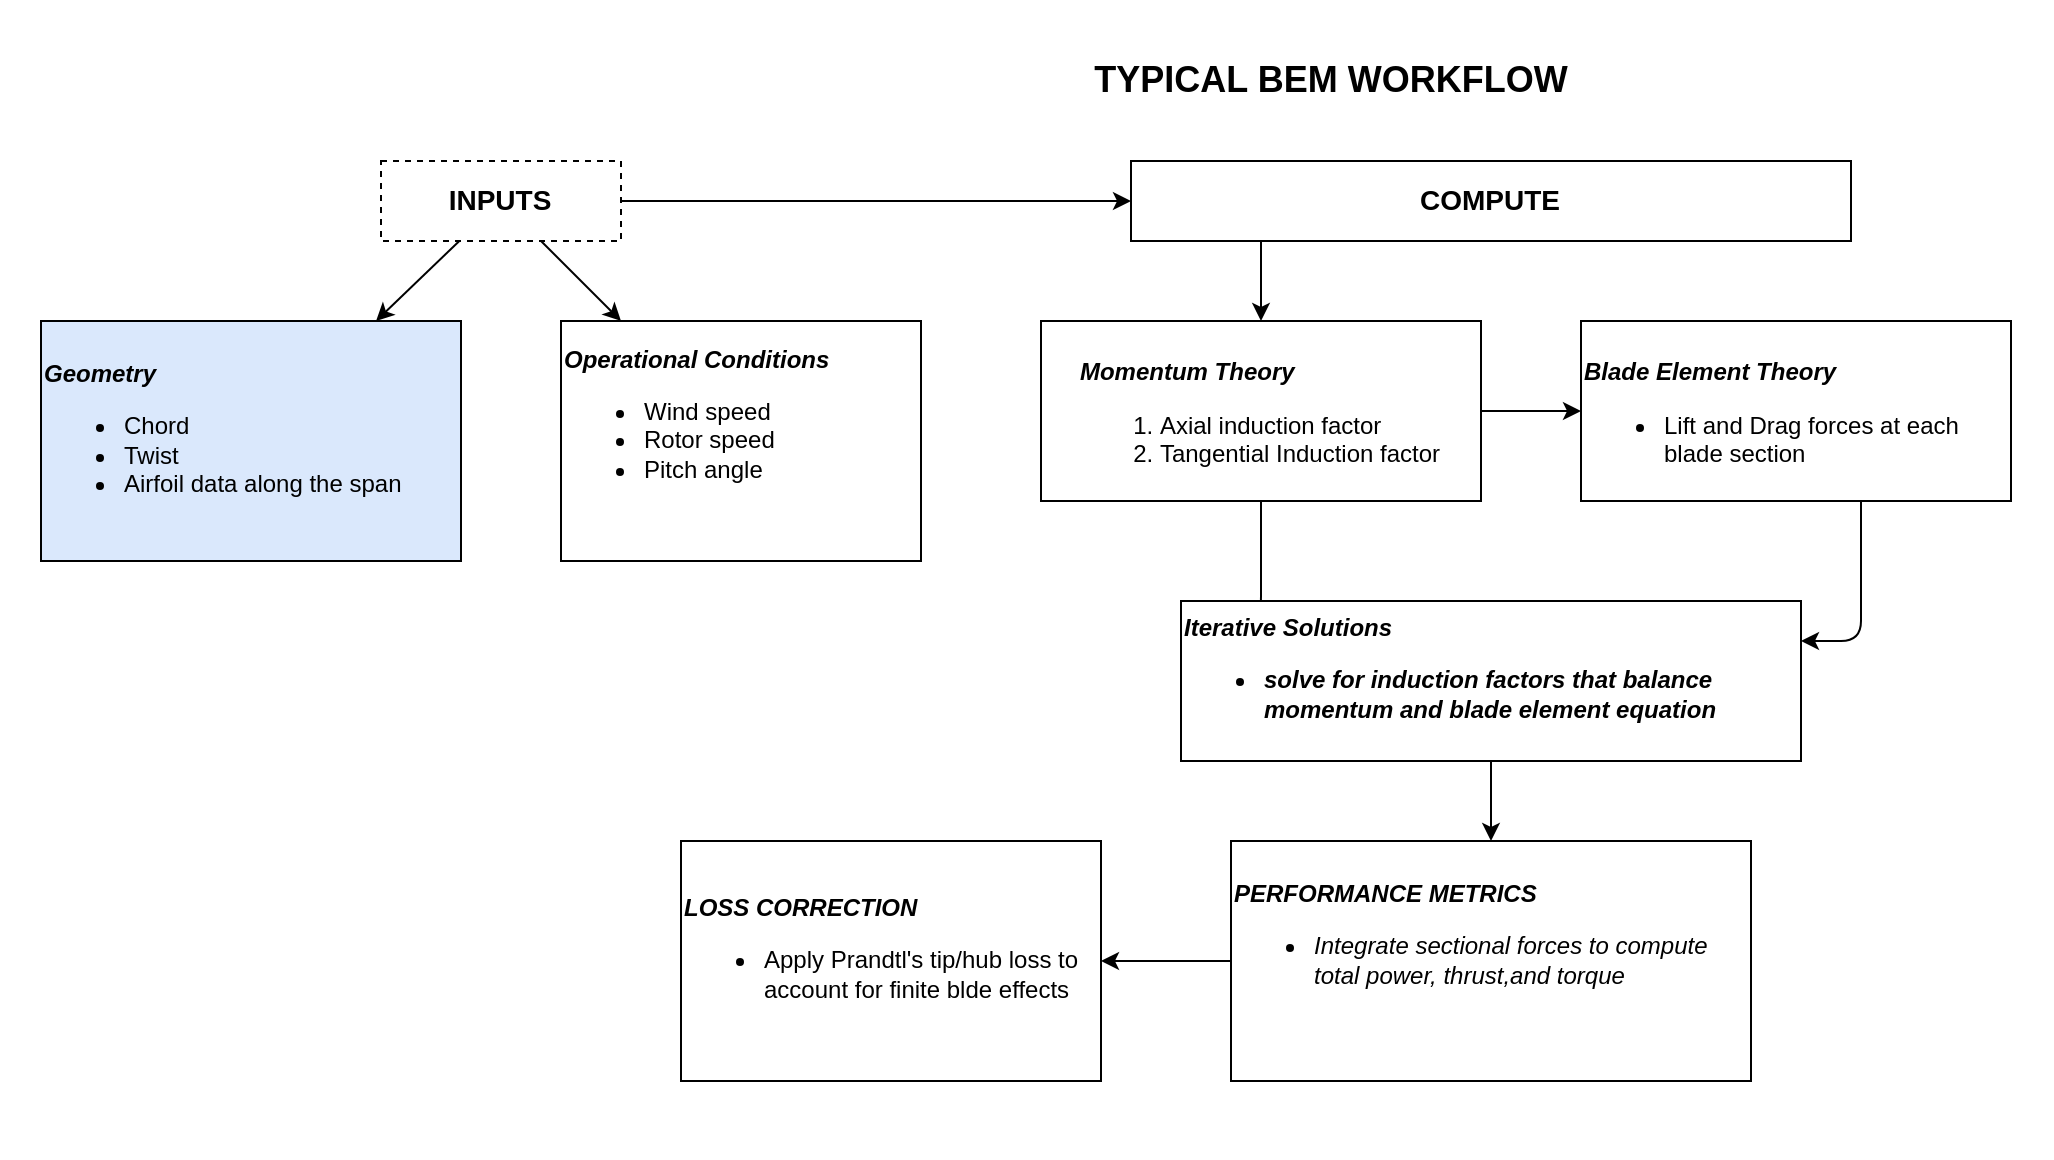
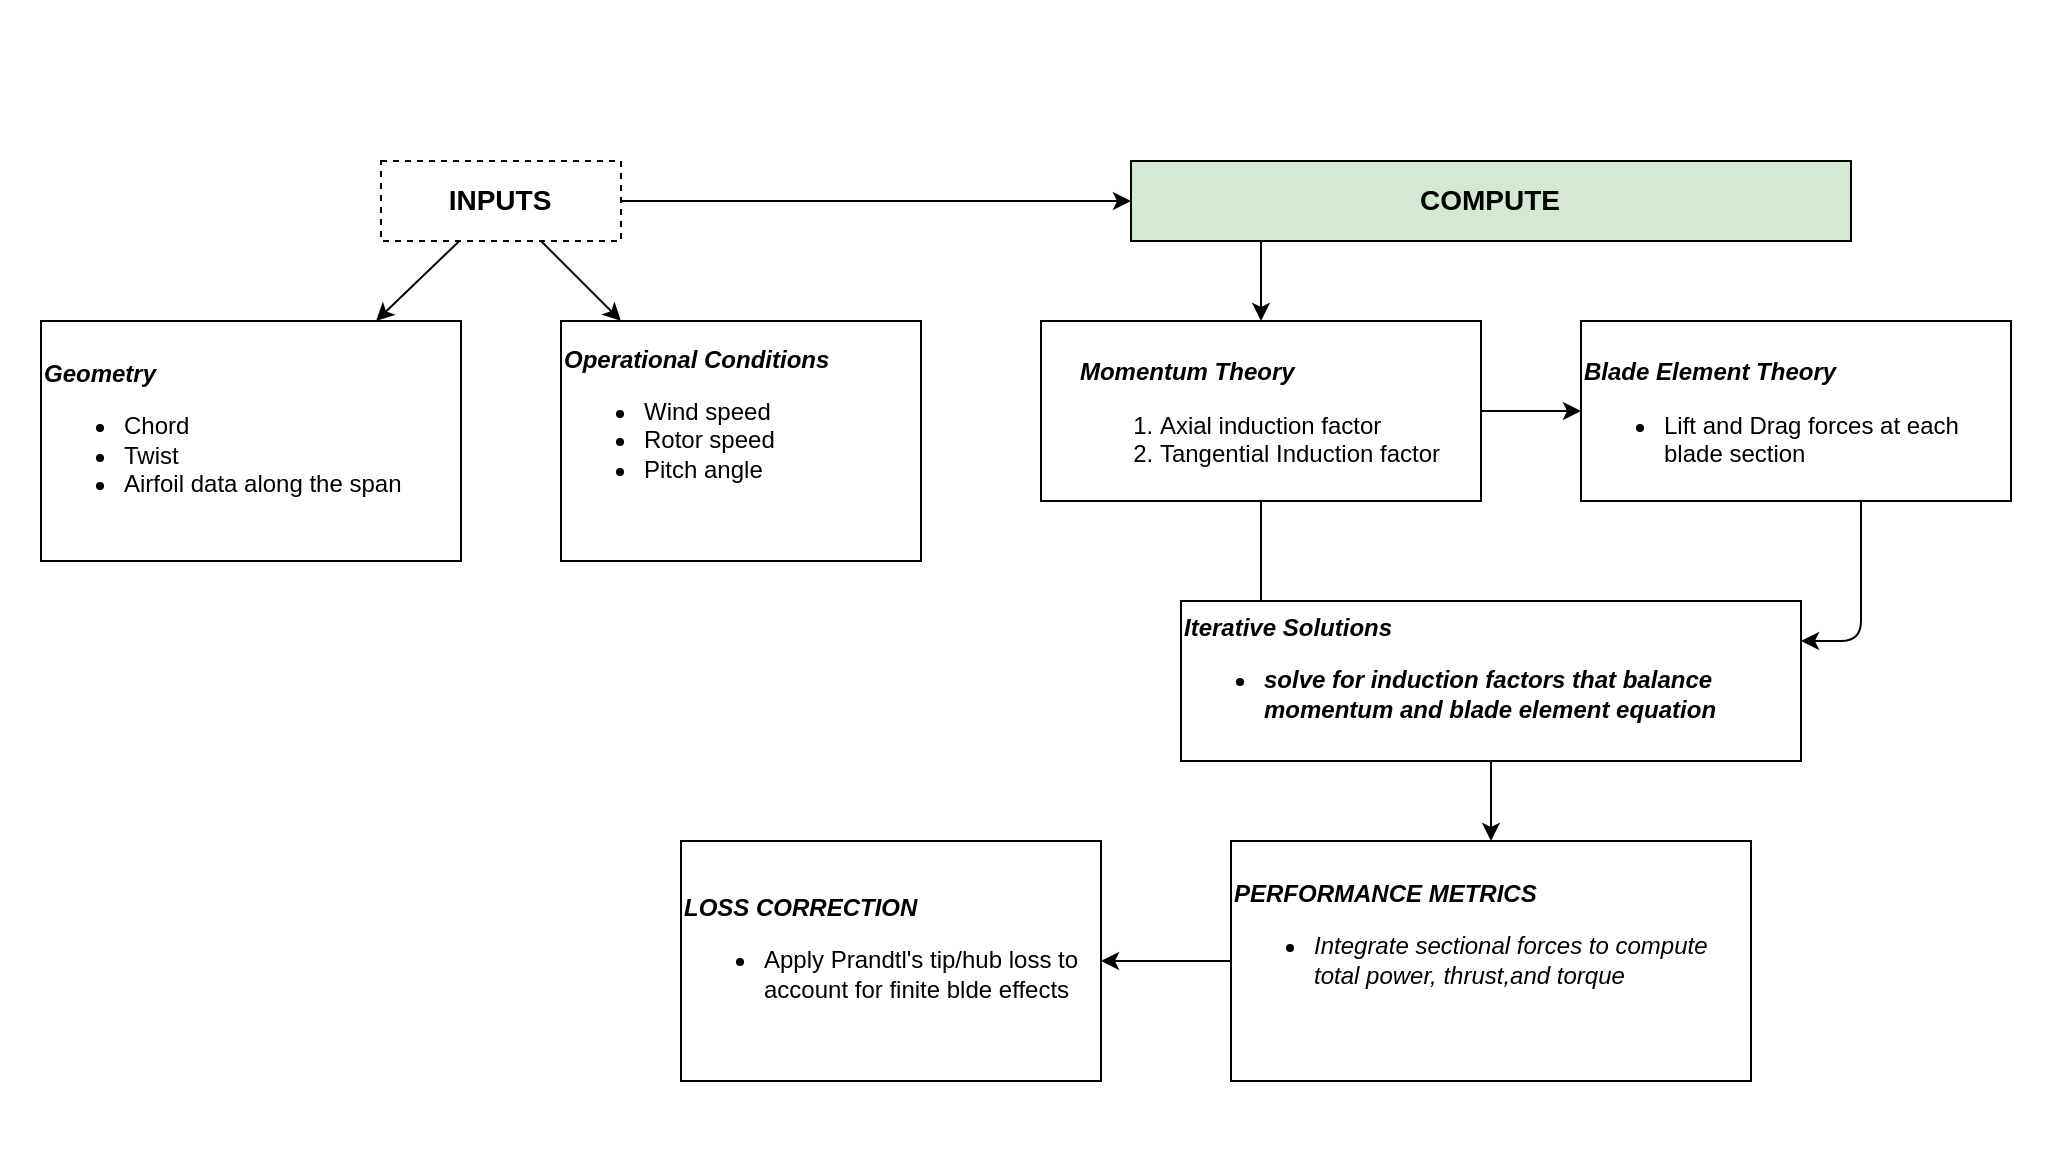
(1331, 81) -> none
(1491, 201) -> (1491, 201)
(251, 441) -> (251, 441)
